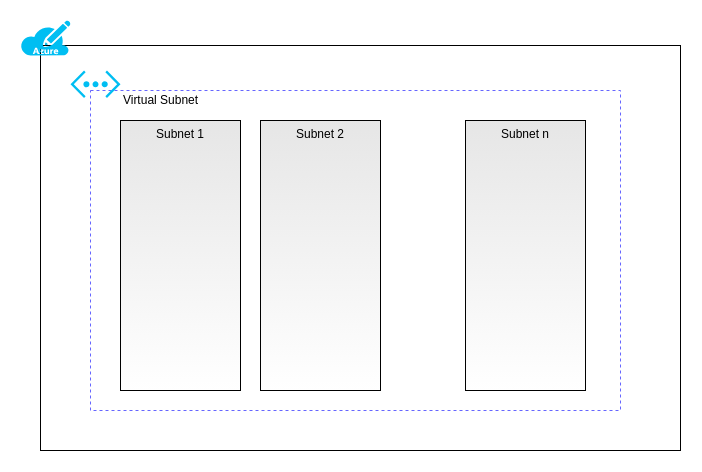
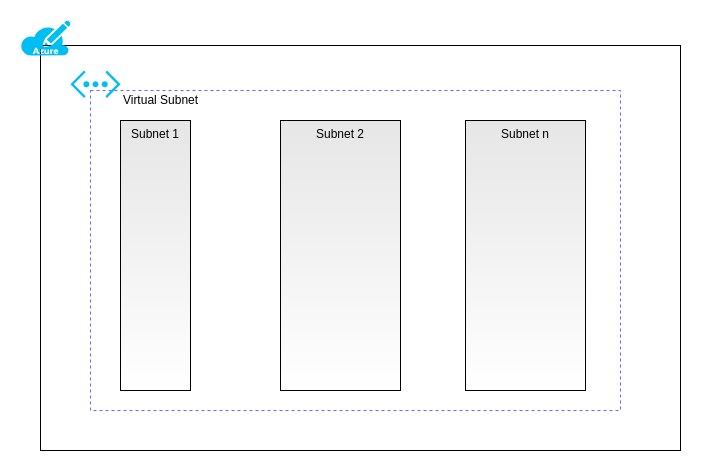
(181, 256) -> (156, 256)
(321, 256) -> (341, 256)
